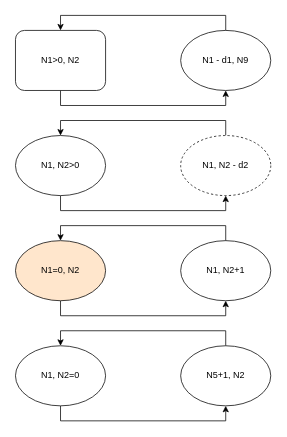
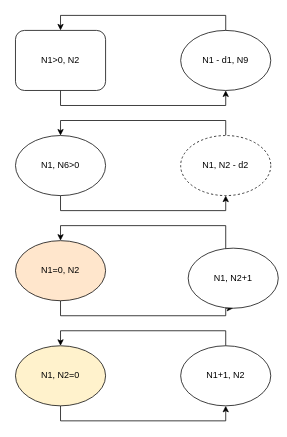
(60, 165) -> (60, 165)
(225, 270) -> (233, 278)
(60, 375) -> (60, 375)
(225, 375) -> (225, 375)
